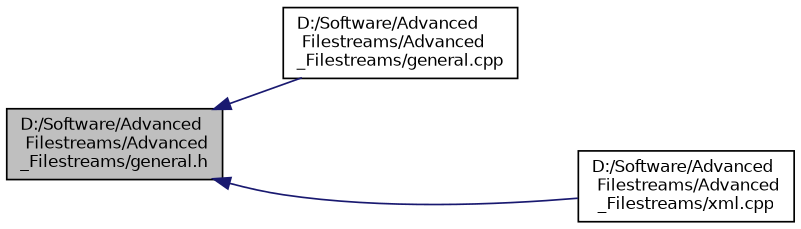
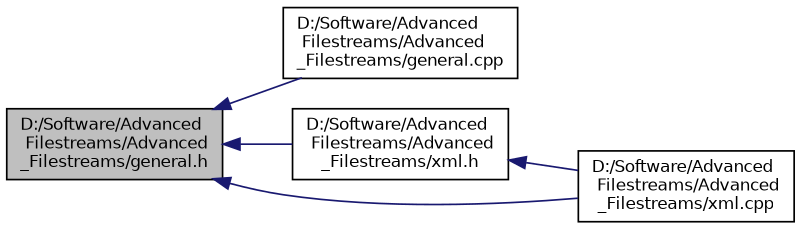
none -> (400, 144)
